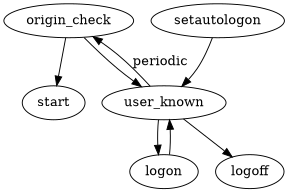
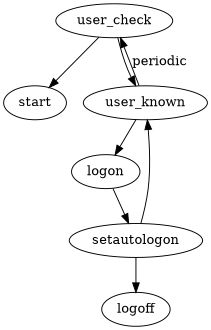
(69, 21) -> (114, 21)
(204, 135) -> (136, 270)
(170, 142) -> (119, 202)
